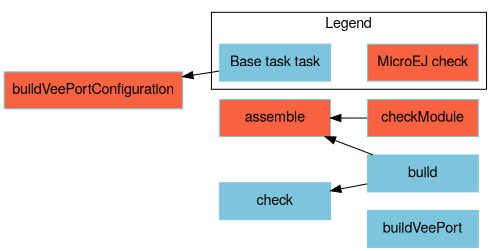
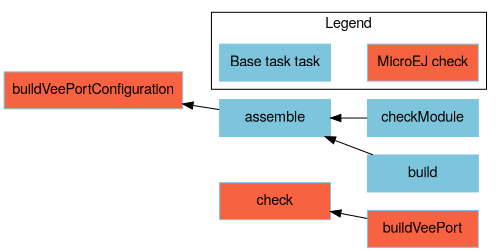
(205, 73) -> (206, 108)
(275, 118) -> (275, 118)
(423, 118) -> (423, 118)
(354, 186) -> (354, 216)
(275, 201) -> (275, 201)
(423, 229) -> (423, 229)
